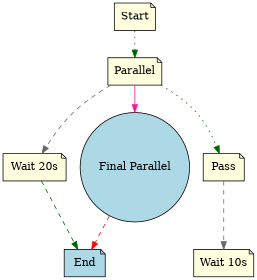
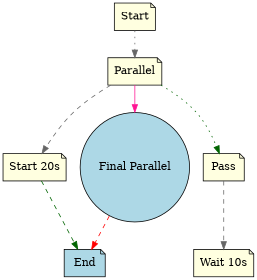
(135, 40) -> (135, 40)
(35, 167) -> (35, 167)
